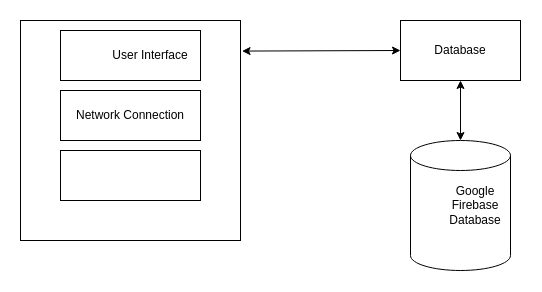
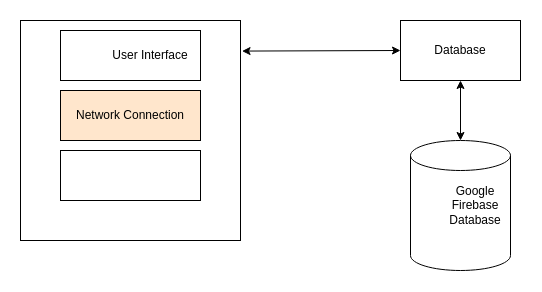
(131, 116) -> (131, 116)
